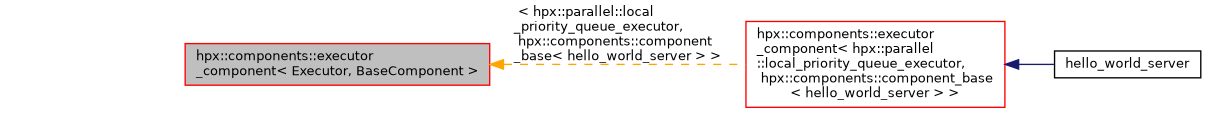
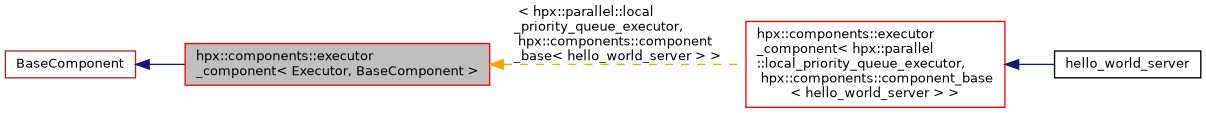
none -> (70, 64)
